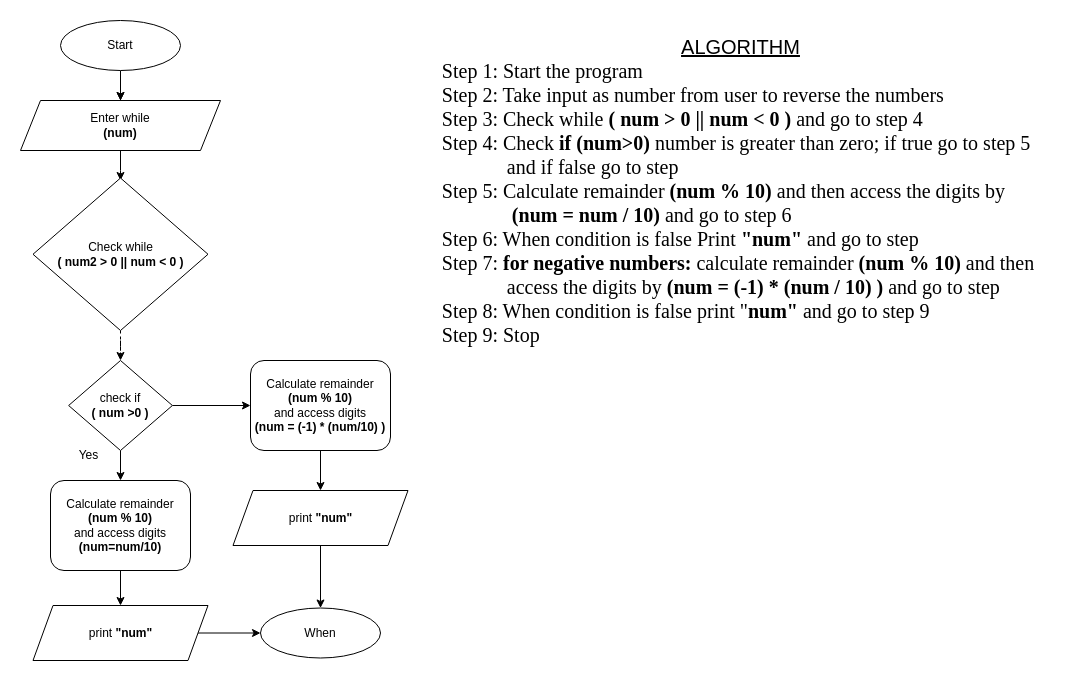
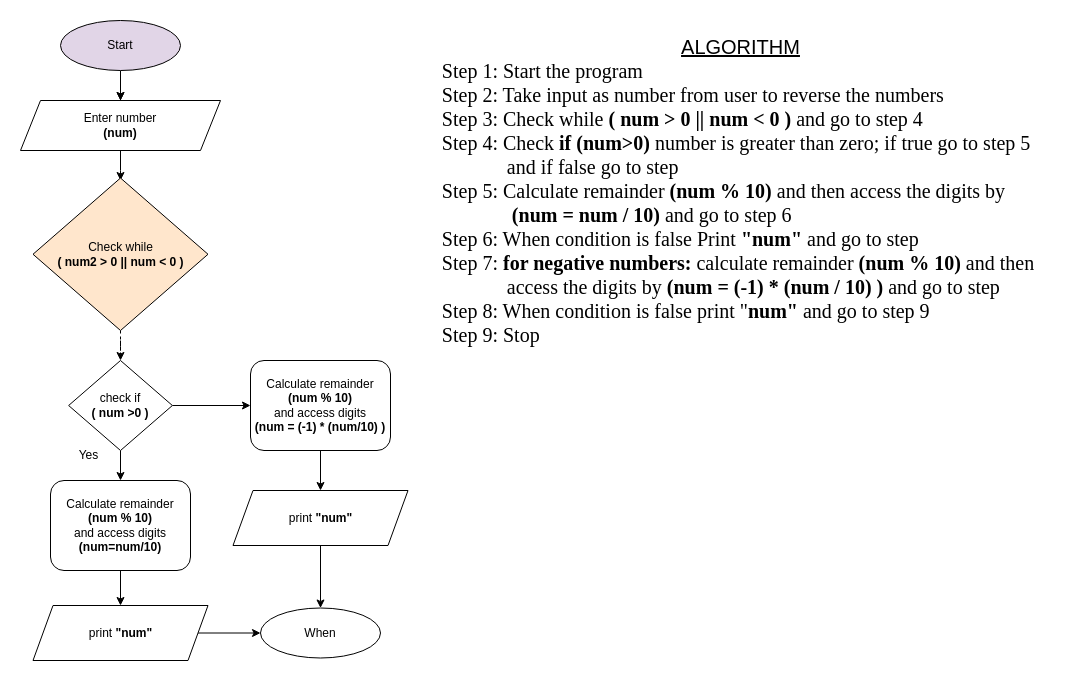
(121, 46) -> (121, 46)
(121, 126) -> (121, 126)
(121, 254) -> (121, 254)
